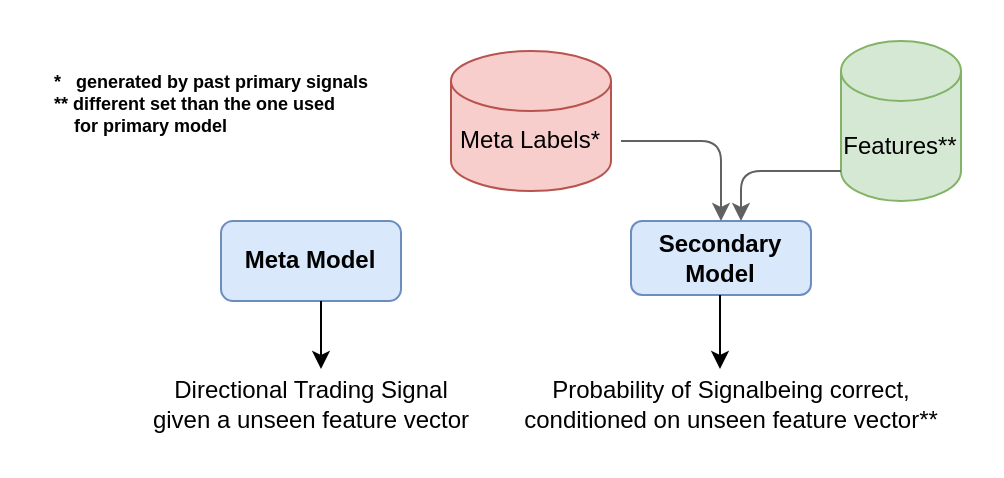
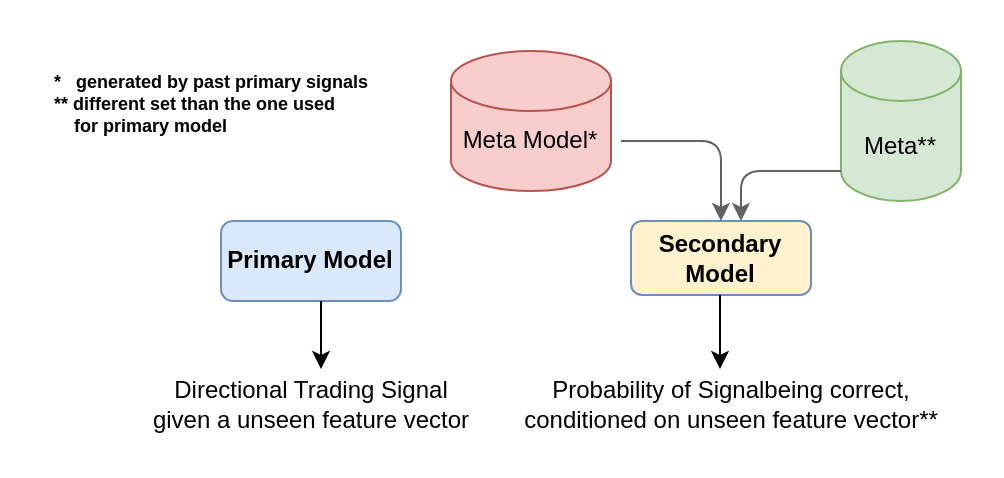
(531, 141) -> (531, 141)
(901, 147) -> (901, 147)
(721, 258) -> (721, 258)
(311, 261) -> (311, 261)
